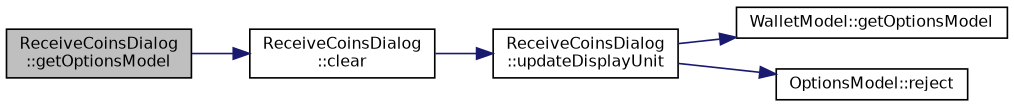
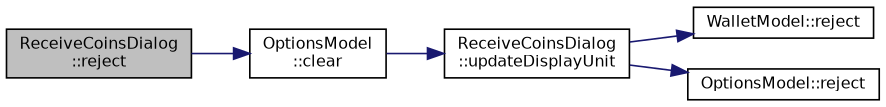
(872, 23) -> (784, 23)
(99, 54) -> (99, 54)
(342, 54) -> (318, 54)
